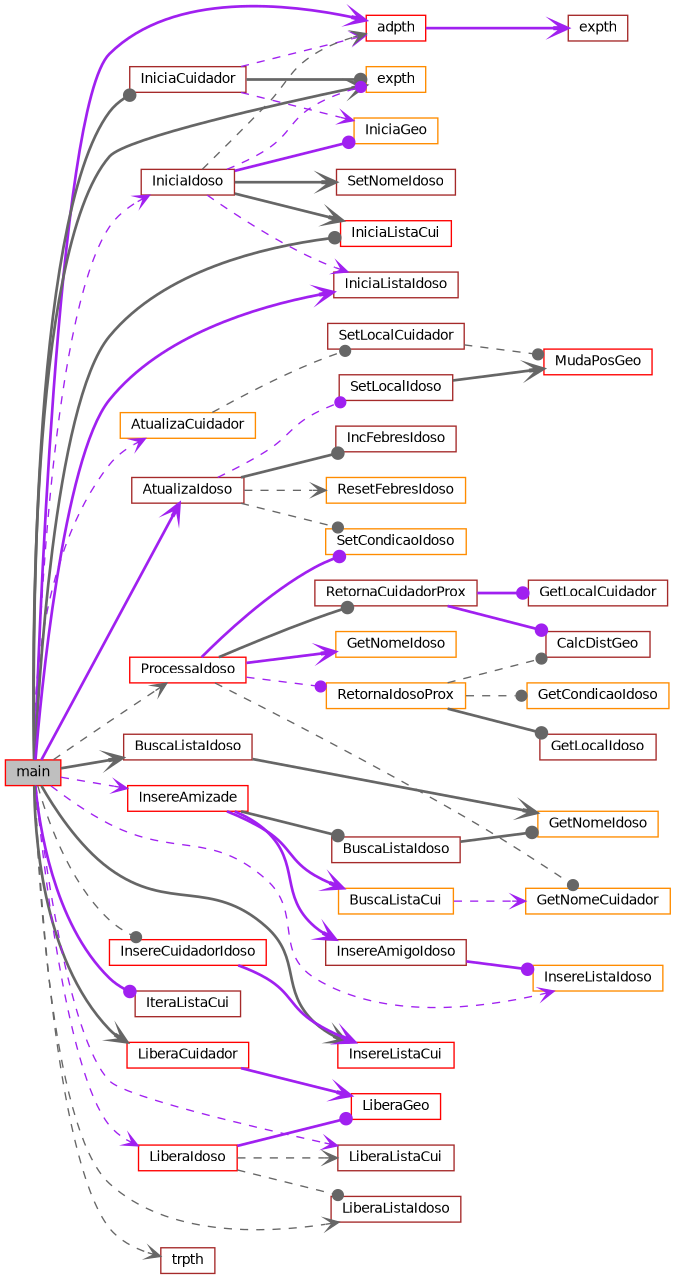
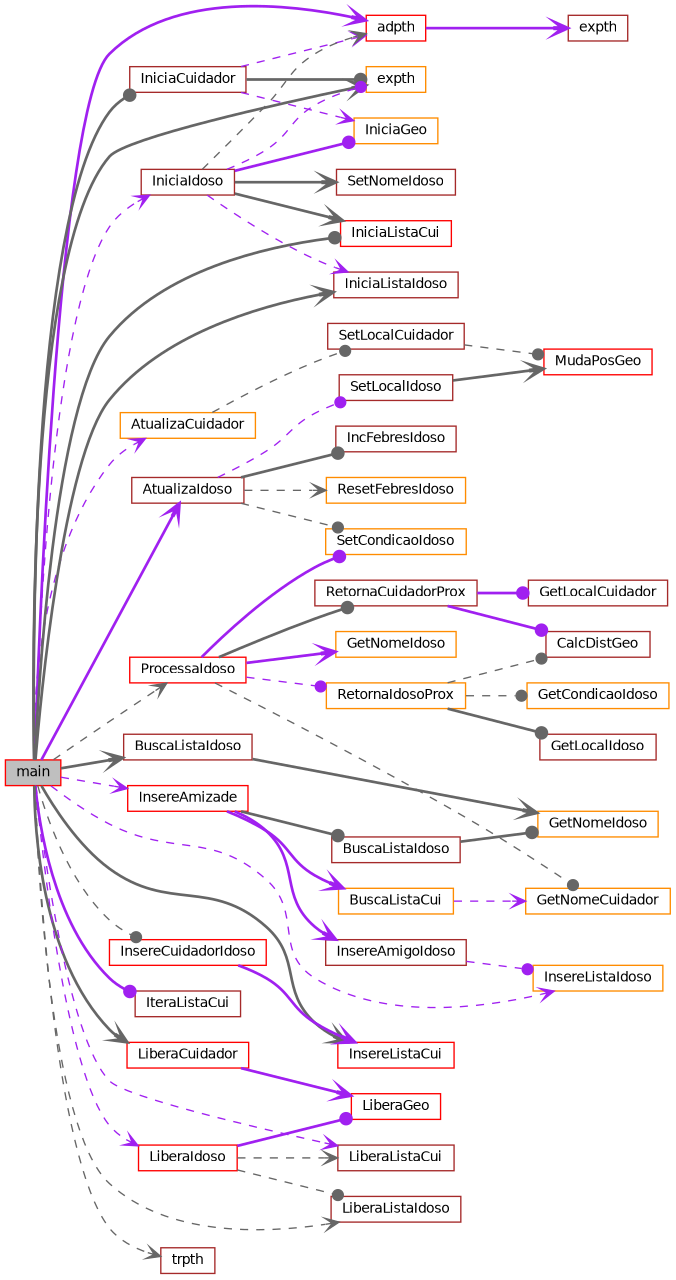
(83, 459) -> (83, 459)
(494, 965) -> (494, 965)
